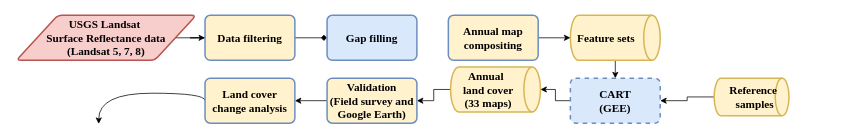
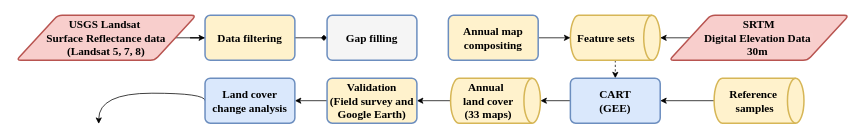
(372, 38) -> (372, 38)
none -> (678, 38)
none -> (759, 38)
(615, 67) -> (615, 67)
(495, 90) -> (495, 101)
(752, 97) -> (759, 101)
(249, 101) -> (249, 101)
(615, 101) -> (615, 101)
